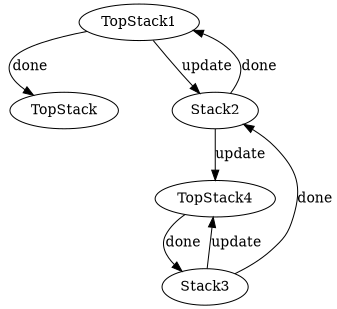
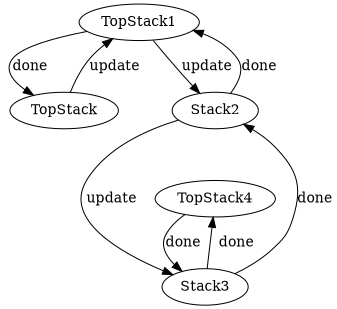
none -> (84, 66)
(215, 150) -> (83, 190)
(237, 243) -> (237, 243)
